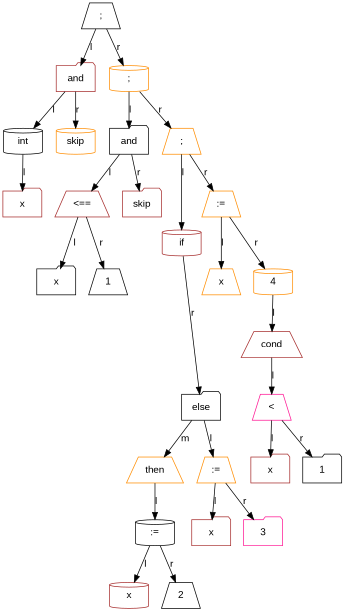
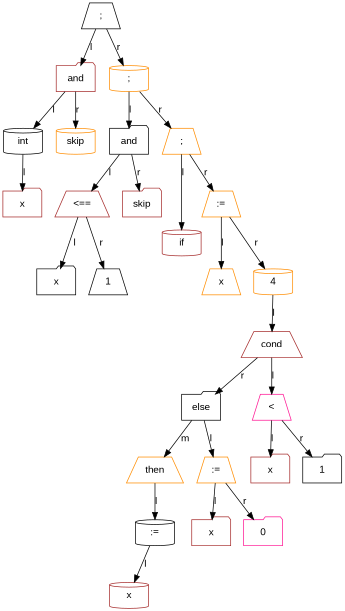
(191, 322) -> (239, 374)
(263, 533) -> (263, 533)
(181, 595) -> none
